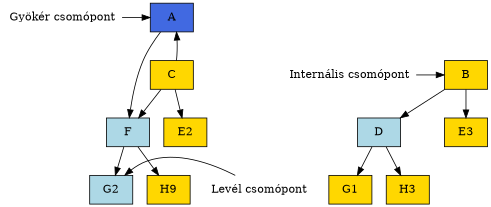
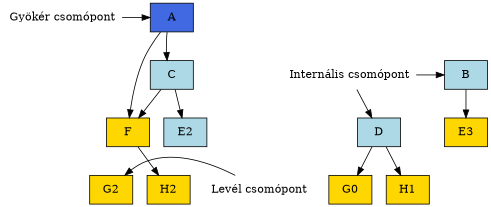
(177, 50) -> (166, 42)
(172, 75) -> (172, 75)
(466, 75) -> (466, 75)
(426, 101) -> (363, 100)
(128, 132) -> (128, 132)
(185, 132) -> (185, 132)
(121, 157) -> none
(111, 190) -> (111, 190)
(169, 190) -> (169, 190)
(350, 190) -> (350, 190)
(408, 190) -> (408, 190)
